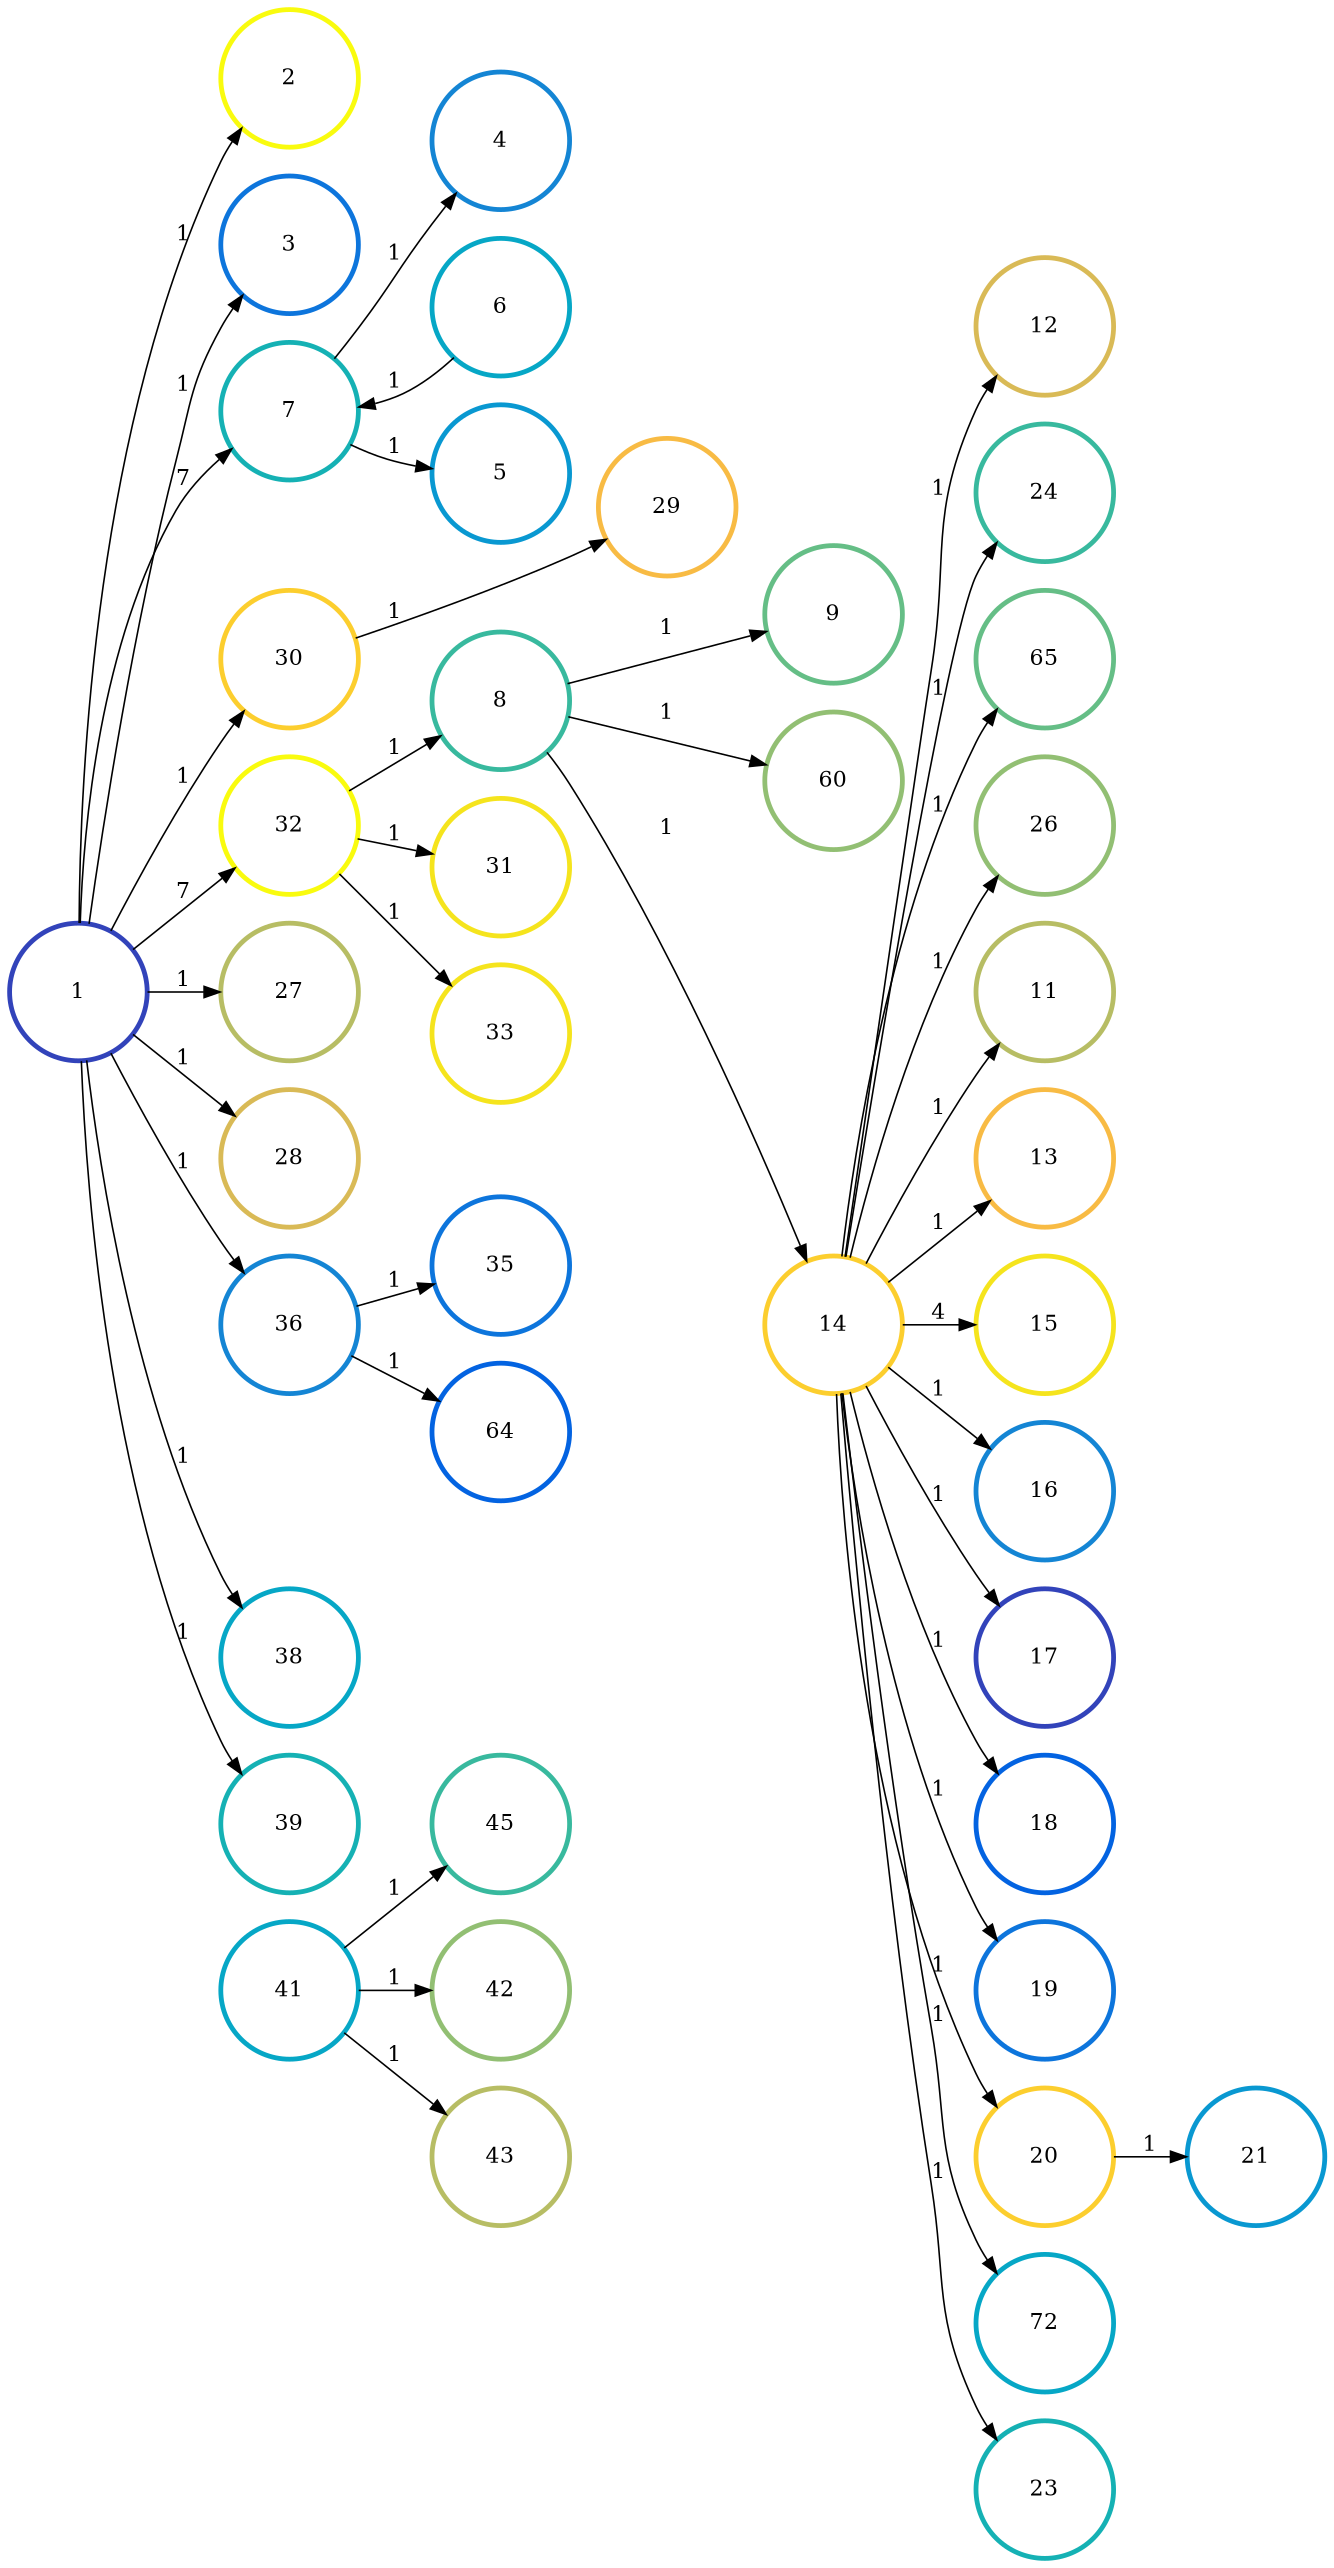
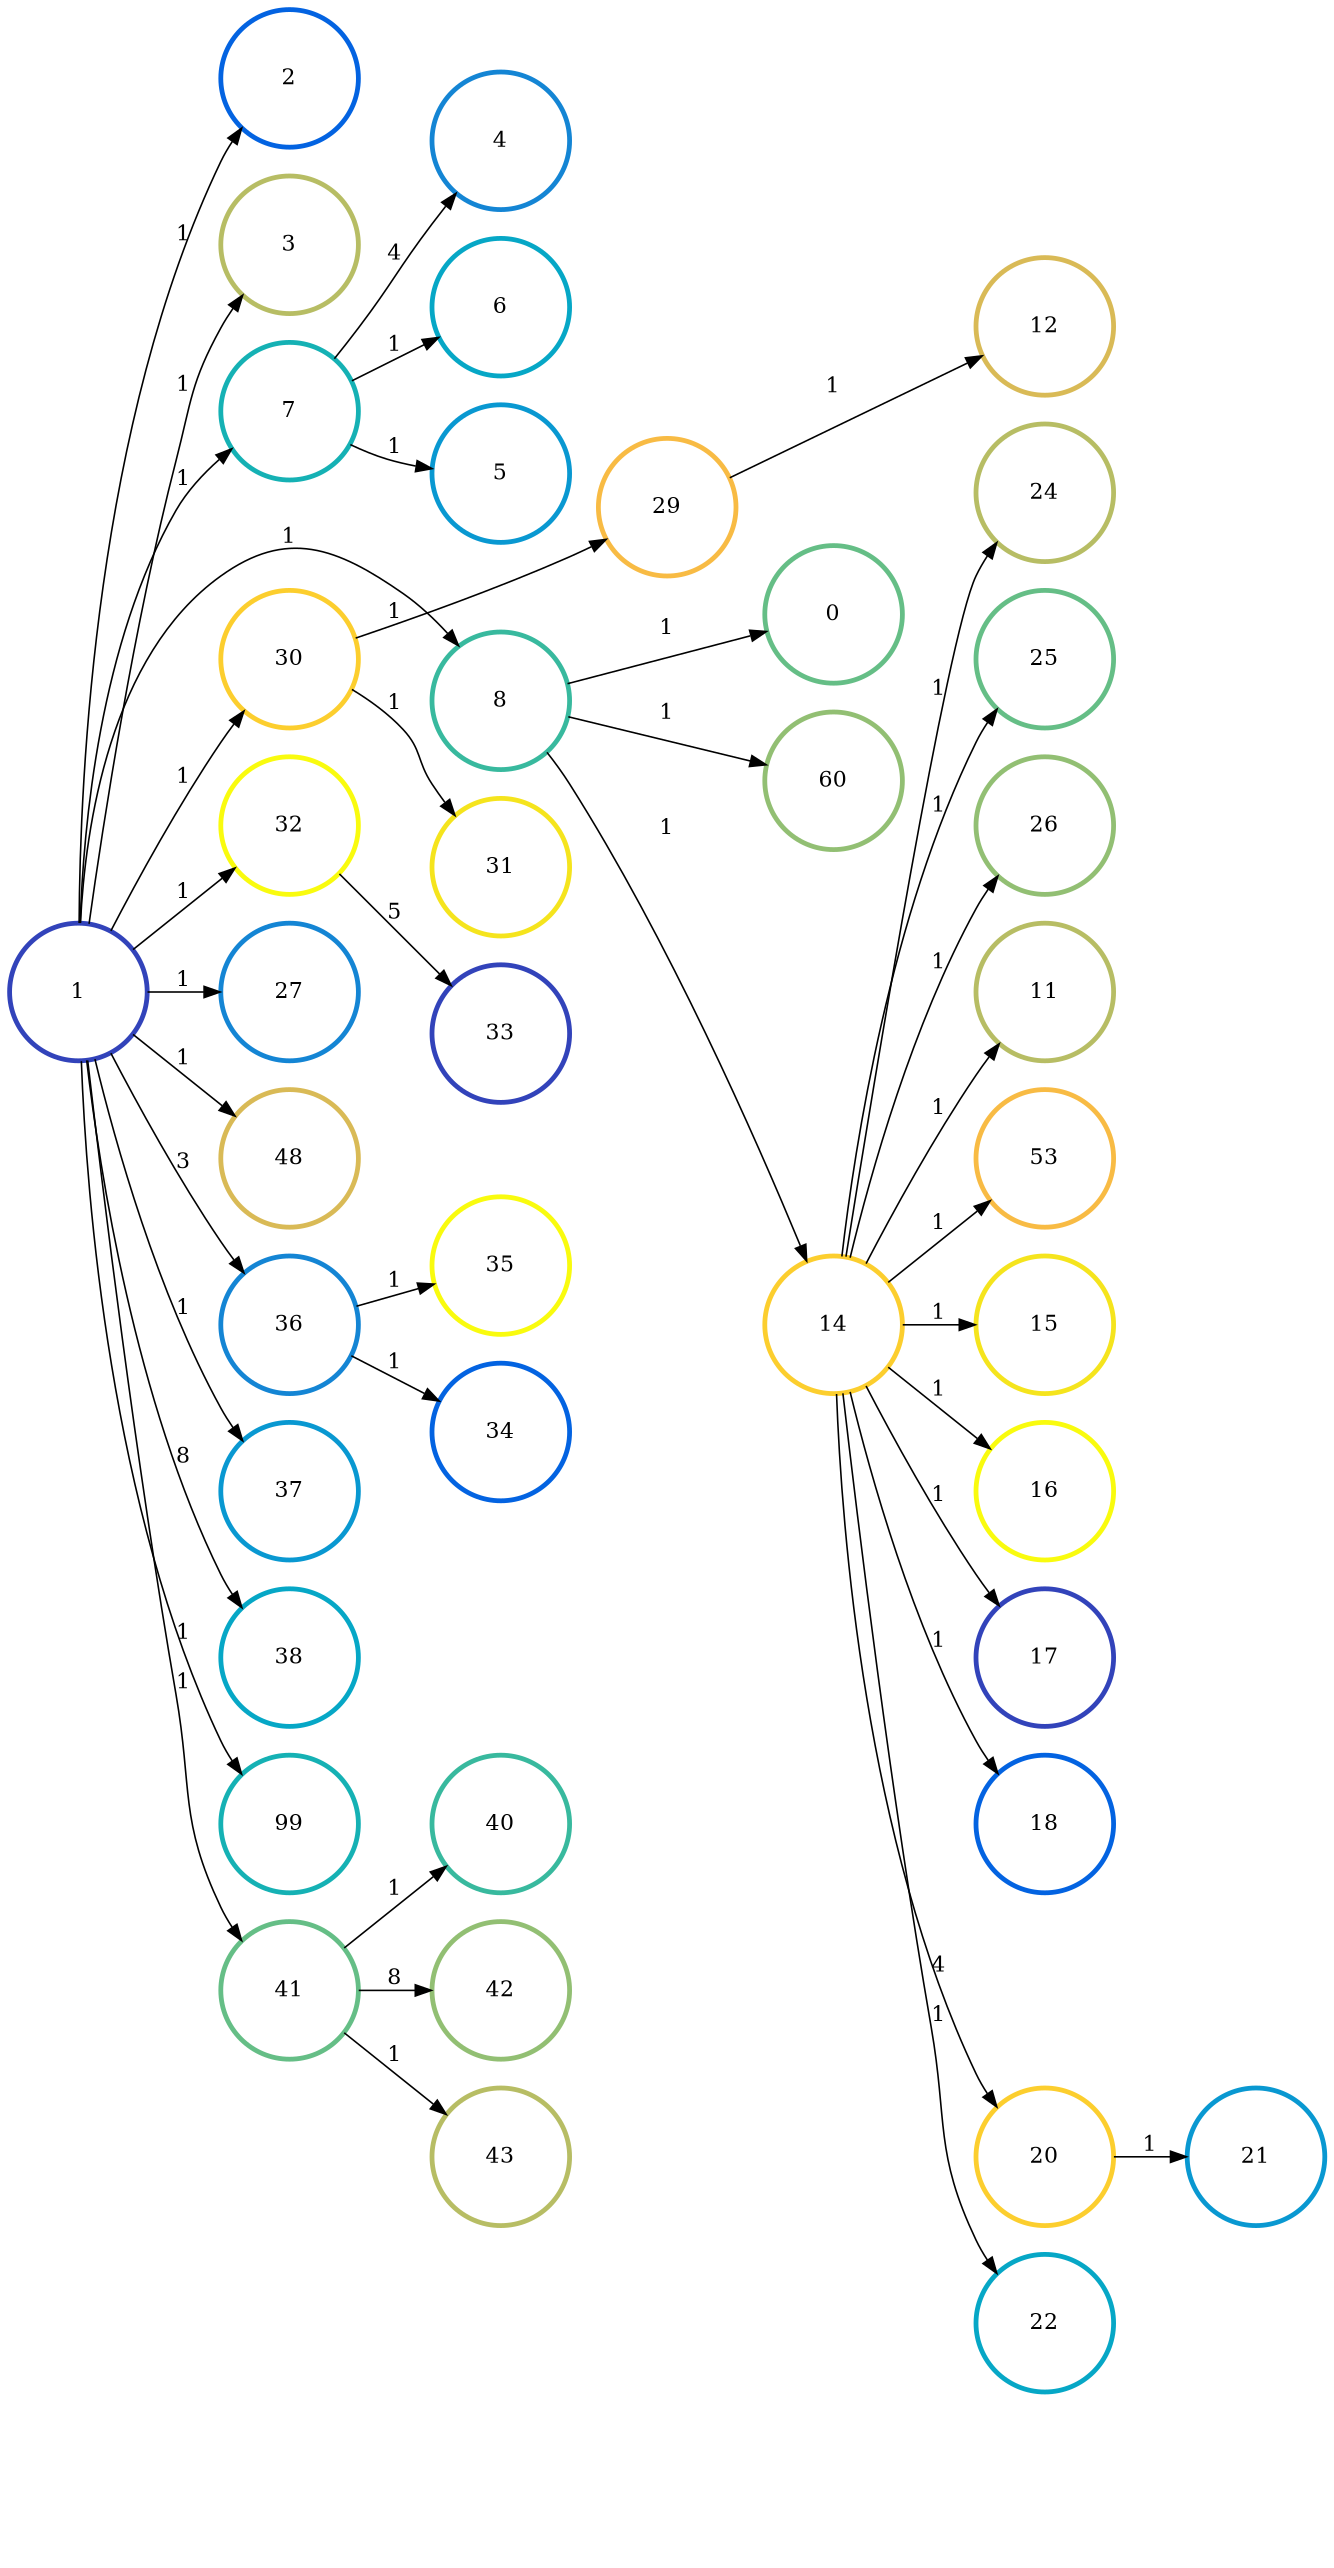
(290, 78) -> (290, 78)
(290, 245) -> (290, 245)
(395, 254) -> (395, 254)
(418, 386) -> (388, 363)
(184, 479) -> (184, 479)
(1045, 493) -> (1045, 493)
(834, 614) -> (834, 614)
(1045, 659) -> (1045, 659)
(388, 767) -> (176, 620)
(909, 820) -> (849, 420)
(387, 845) -> (409, 737)
(184, 892) -> (184, 892)
(395, 913) -> (395, 913)
(290, 992) -> (290, 992)
(501, 1034) -> (501, 1034)
(290, 1158) -> (290, 1158)
(1045, 1158) -> (1045, 1158)
(184, 1162) -> (184, 1162)
(501, 1266) -> (501, 1266)
(939, 1313) -> (939, 1313)
(501, 1432) -> (501, 1432)
none -> (138, 1454)
(184, 1457) -> (184, 1457)
none -> (290, 1491)
(1045, 1491) -> (1045, 1491)
(290, 1824) -> (290, 1824)
(501, 1824) -> (501, 1824)
(939, 1966) -> (939, 1966)
(395, 1978) -> (395, 1978)
(290, 1990) -> (290, 1990)
(1045, 1990) -> none
(1045, 2323) -> (1045, 2323)
(1045, 2490) -> none
